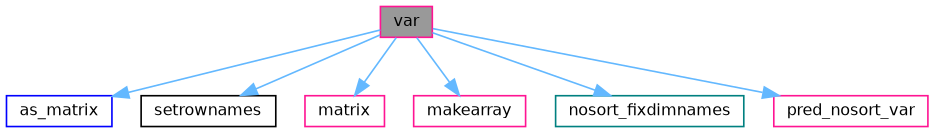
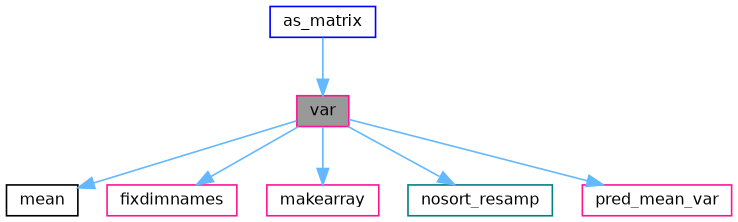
(254, 61) -> (323, 58)
(208, 111) -> (42, 200)
(345, 111) -> (172, 200)
(650, 111) -> (480, 200)
(851, 111) -> (657, 200)
